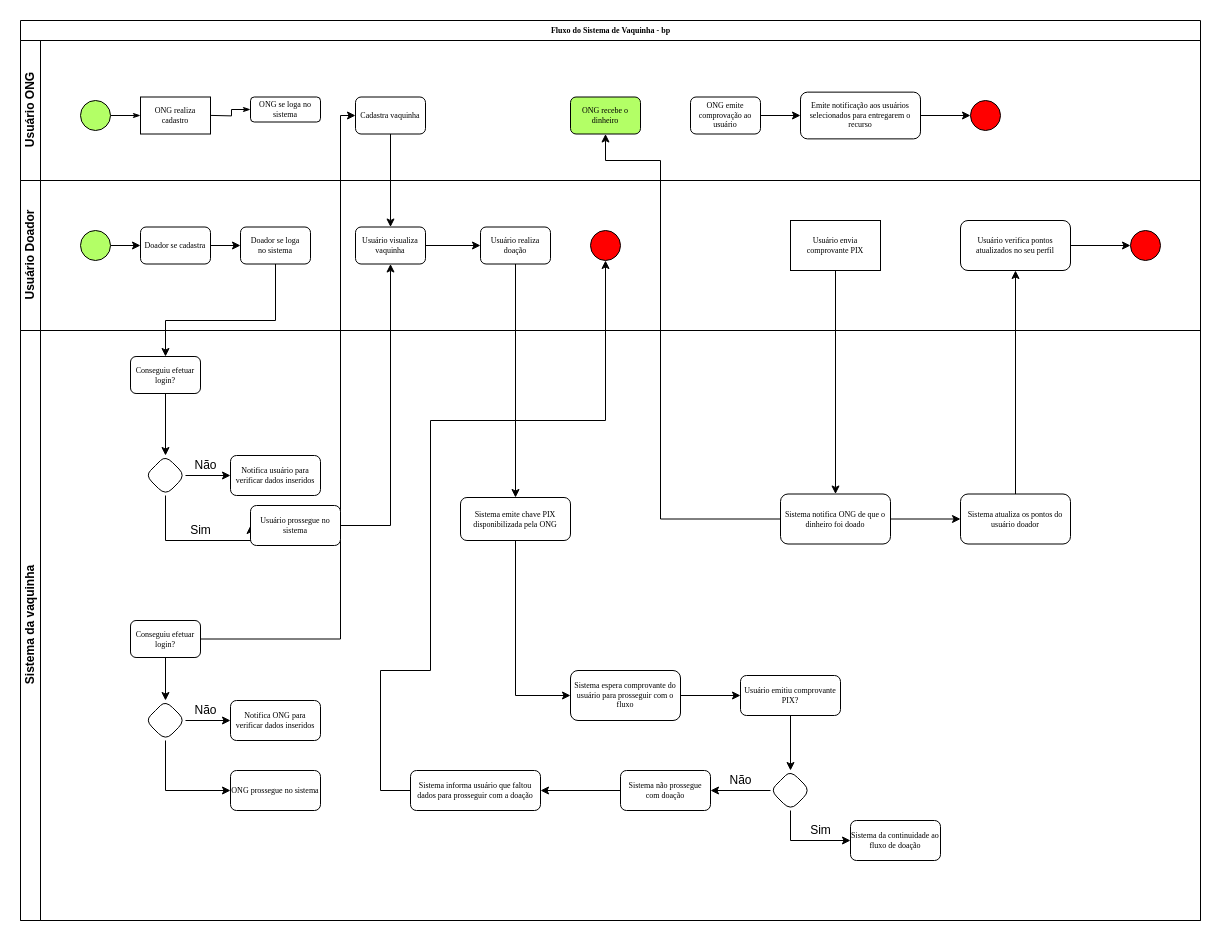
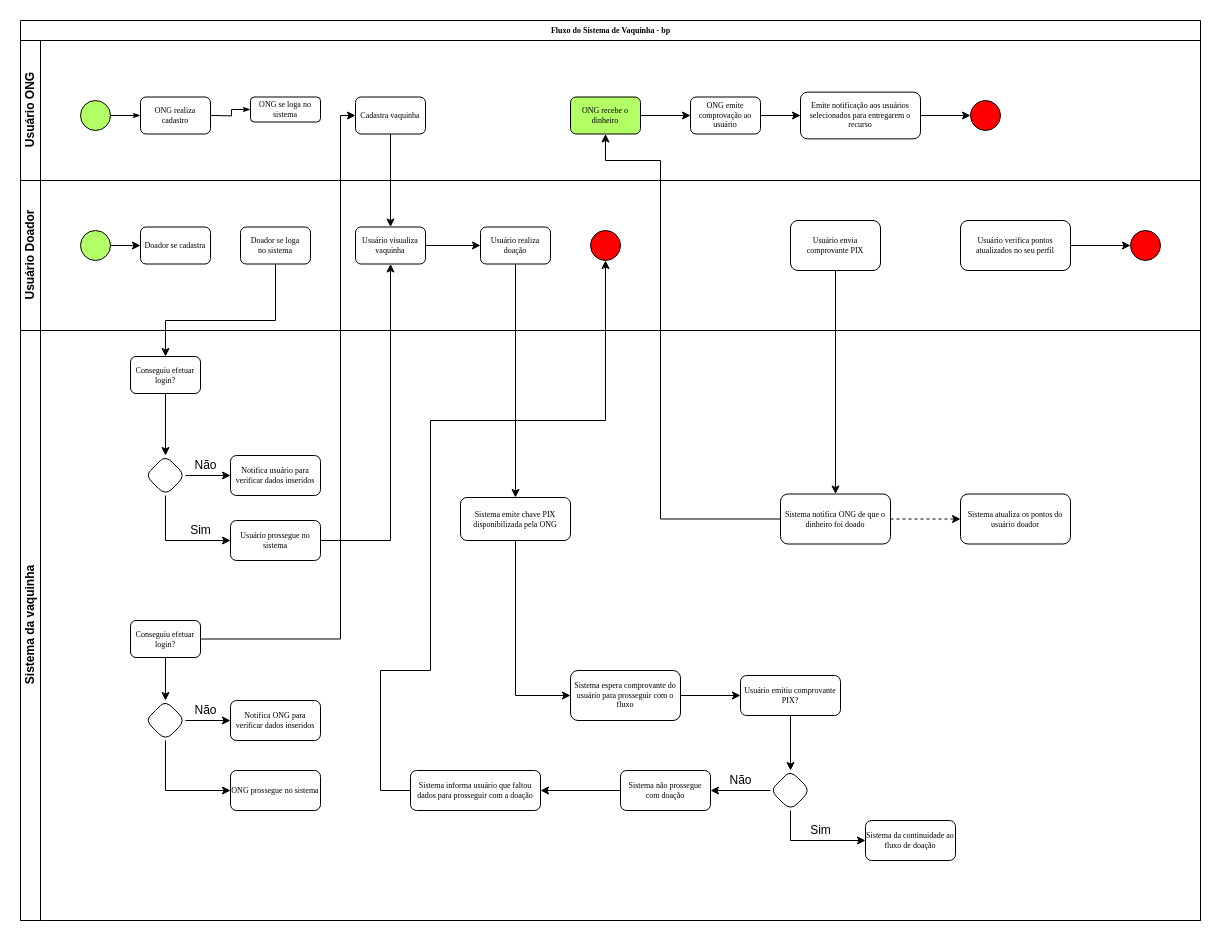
(176, 116) -> (176, 116)
none -> (662, 116)
(230, 246) -> none
(836, 246) -> (836, 246)
(1016, 386) -> none
(921, 519) -> (921, 519)
(296, 526) -> (276, 541)
(896, 841) -> (911, 841)
